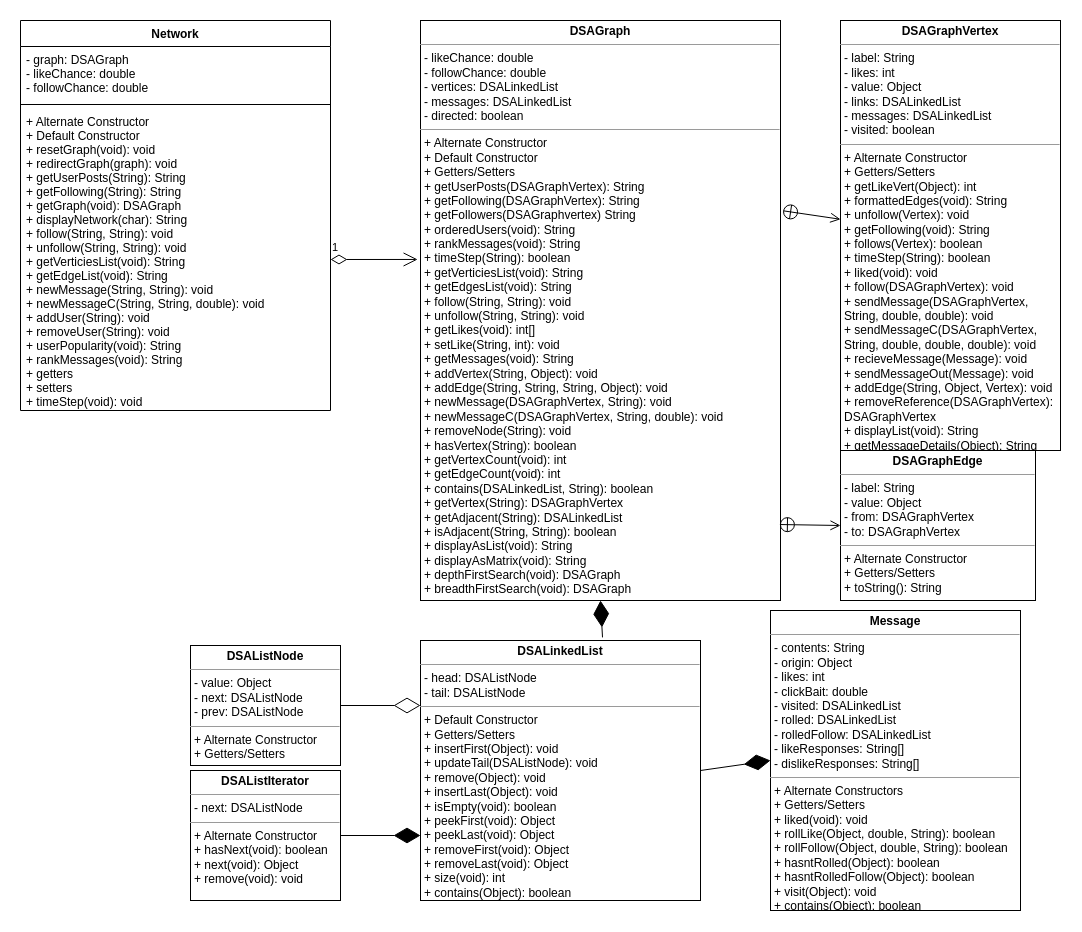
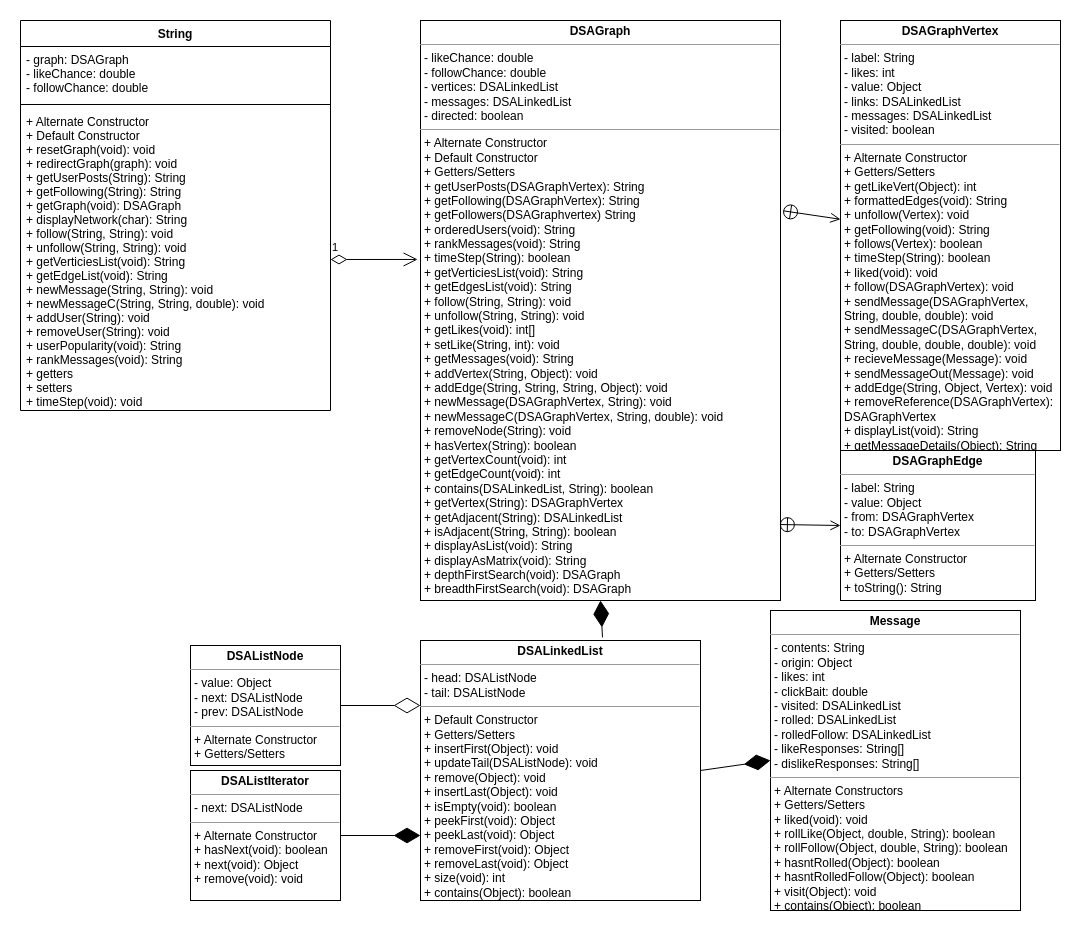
(175, 34) -> (175, 34)
